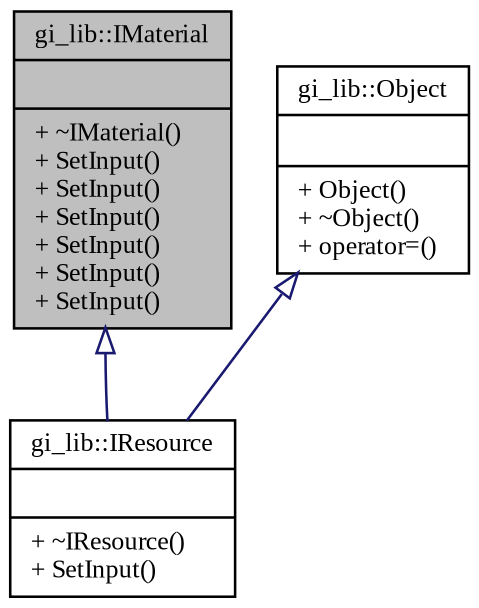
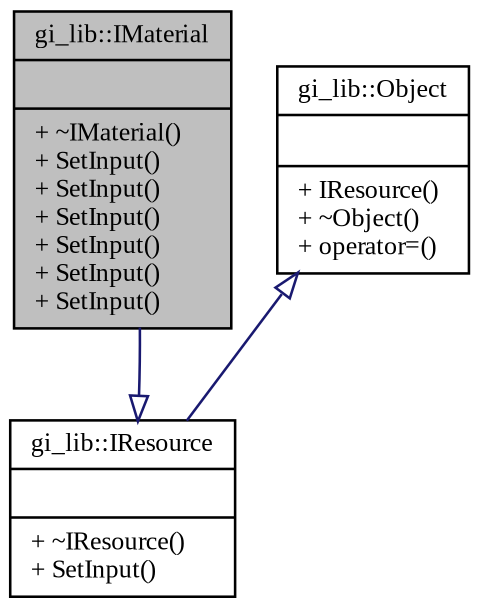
(353, 190) -> (368, 190)
(106, 387) -> (140, 362)
